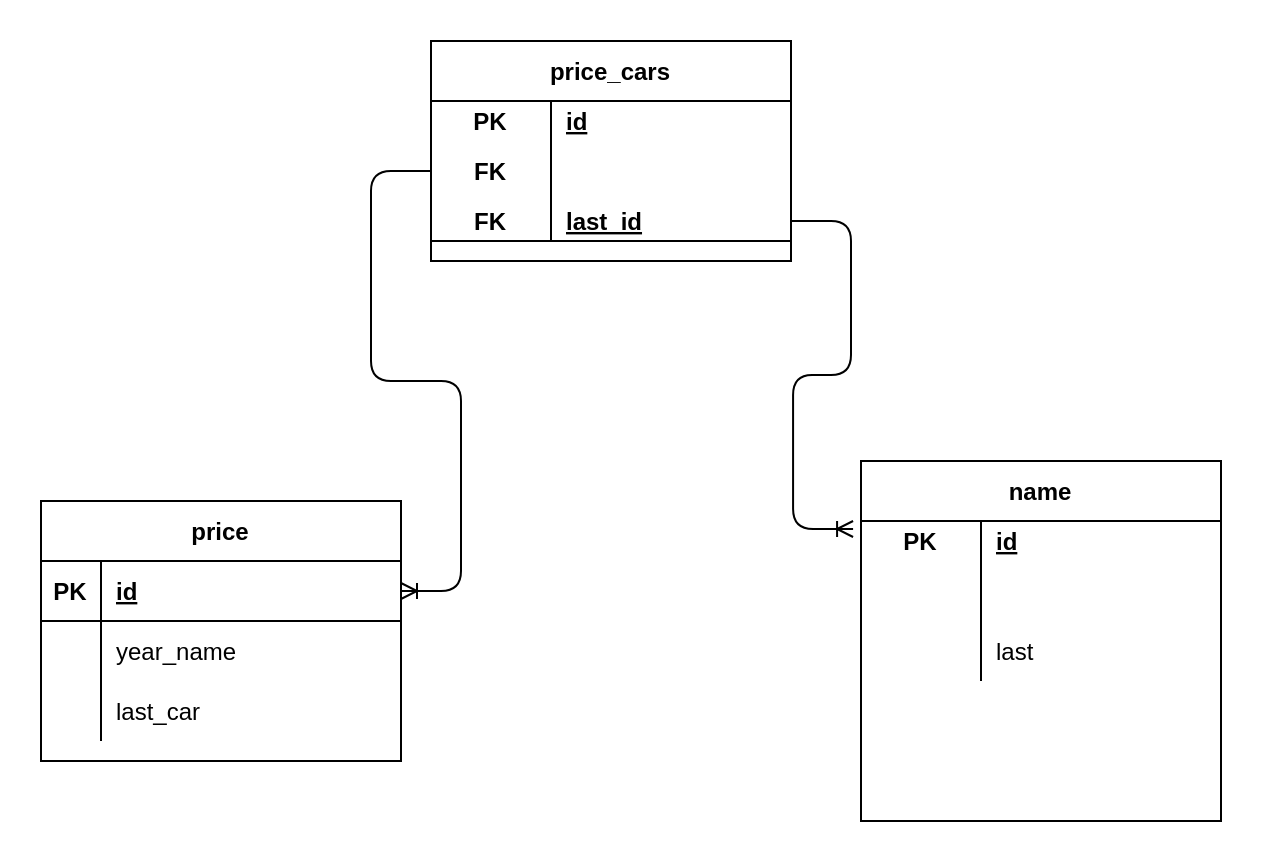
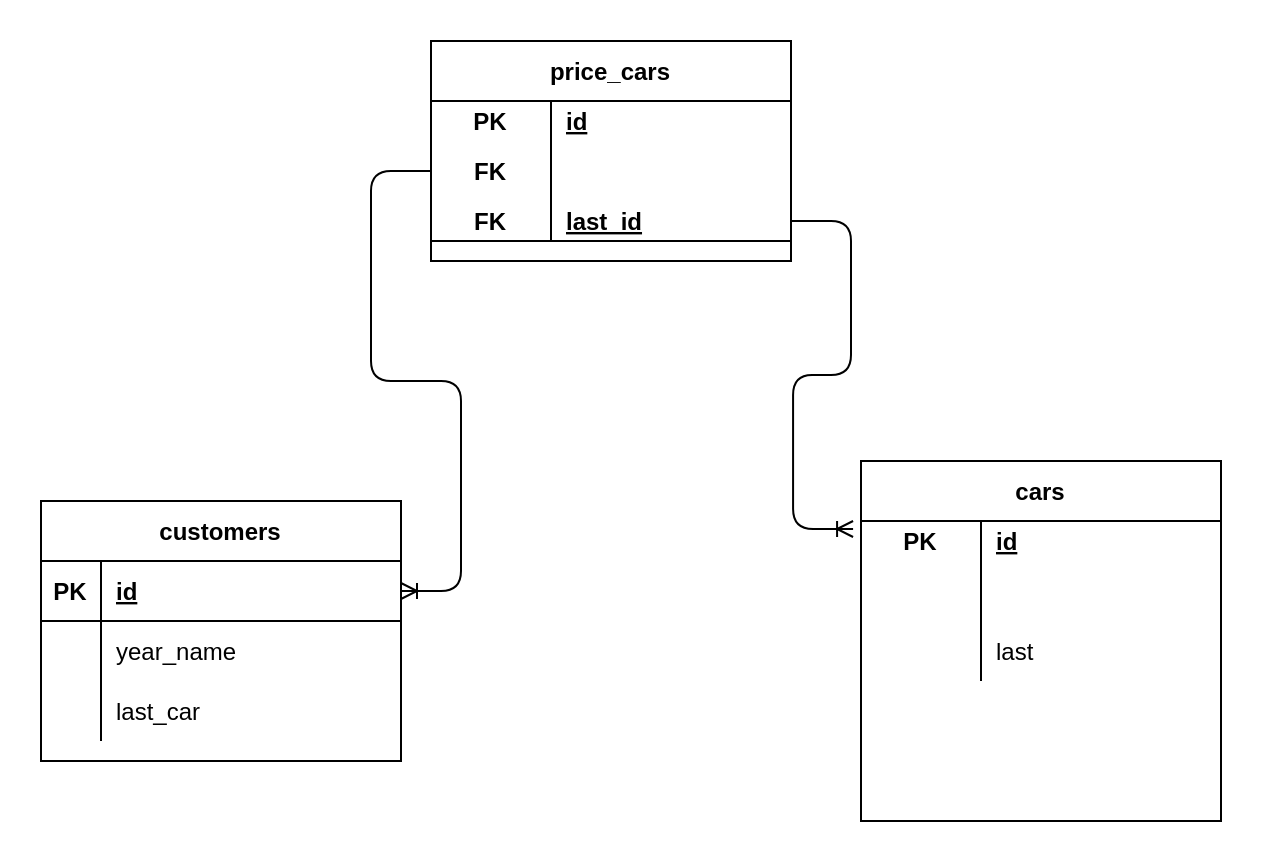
(1040, 492) -> (1040, 492)
(220, 532) -> (220, 532)
